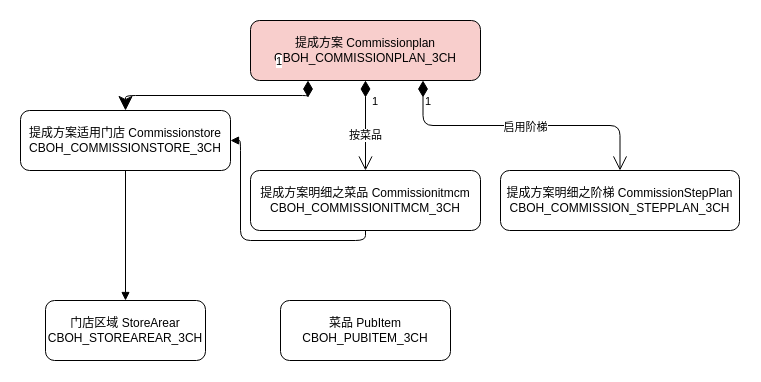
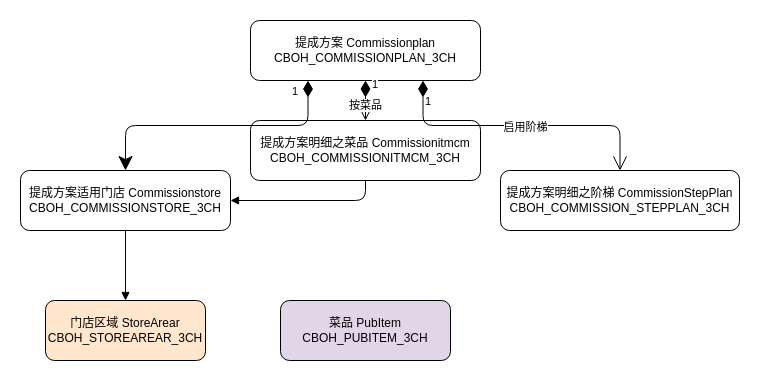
(366, 51) -> (366, 51)
(126, 141) -> (126, 201)
(366, 201) -> (366, 151)
(126, 331) -> (126, 331)
(366, 331) -> (366, 331)
